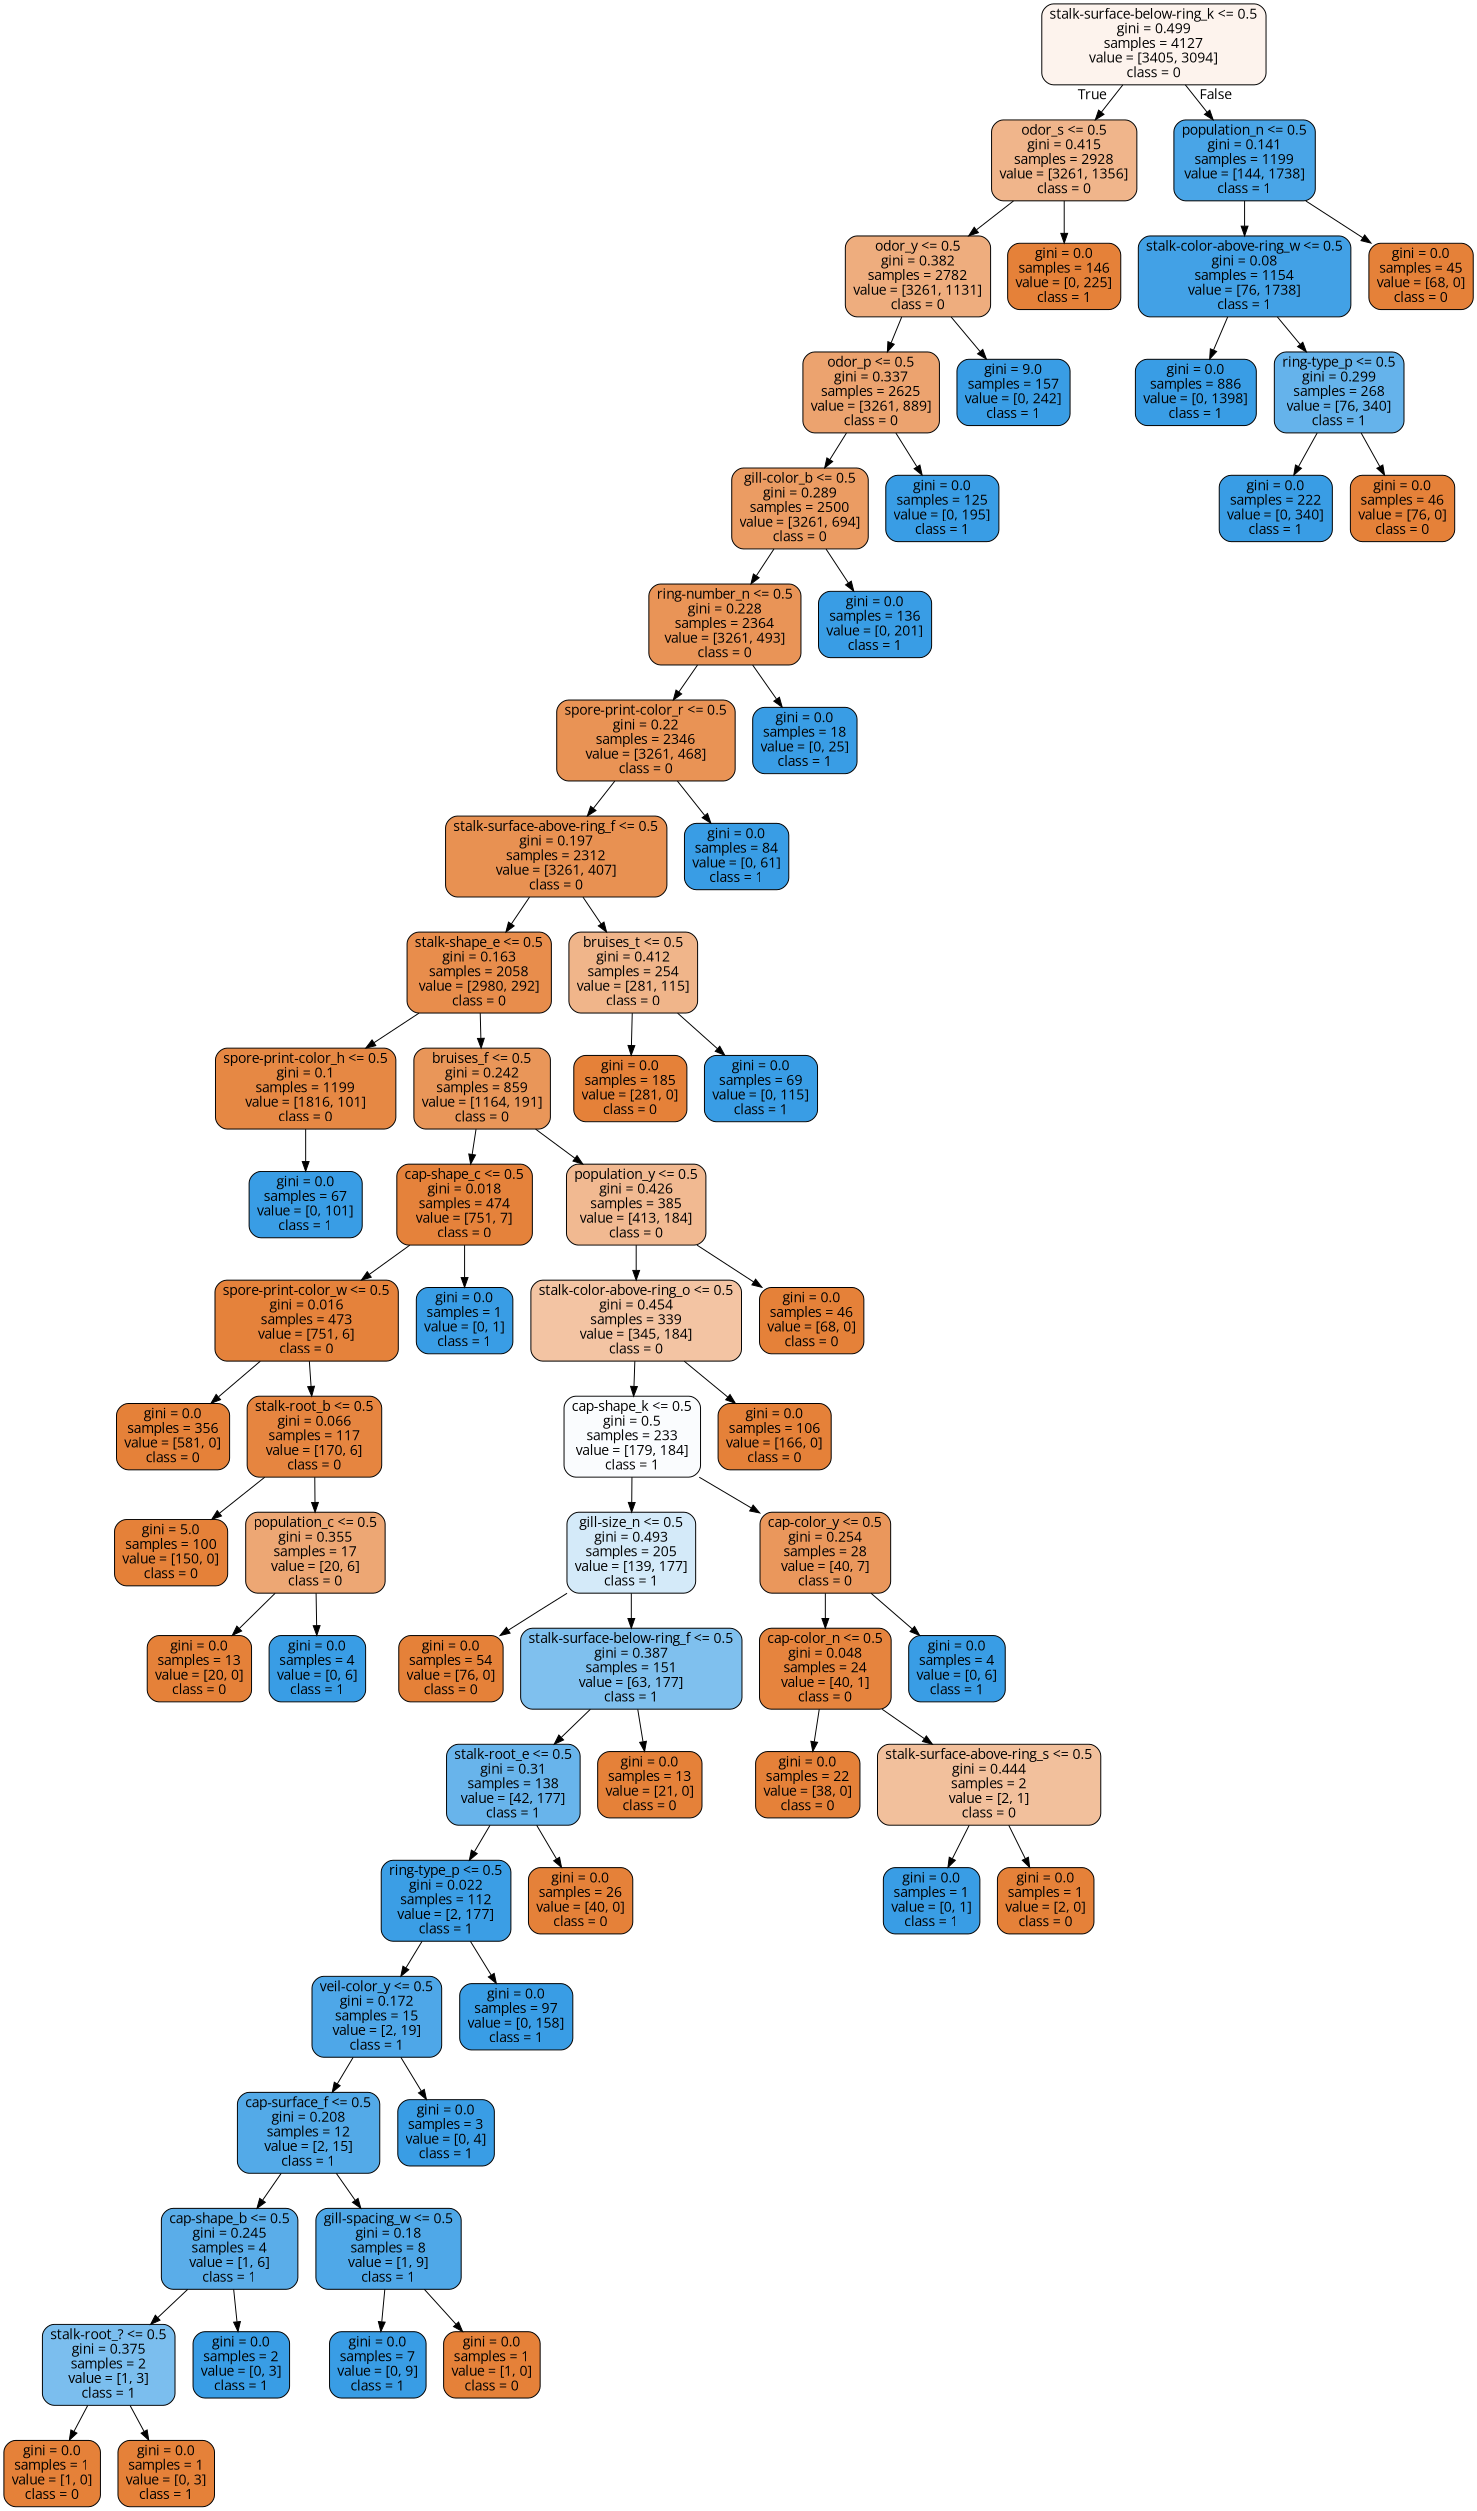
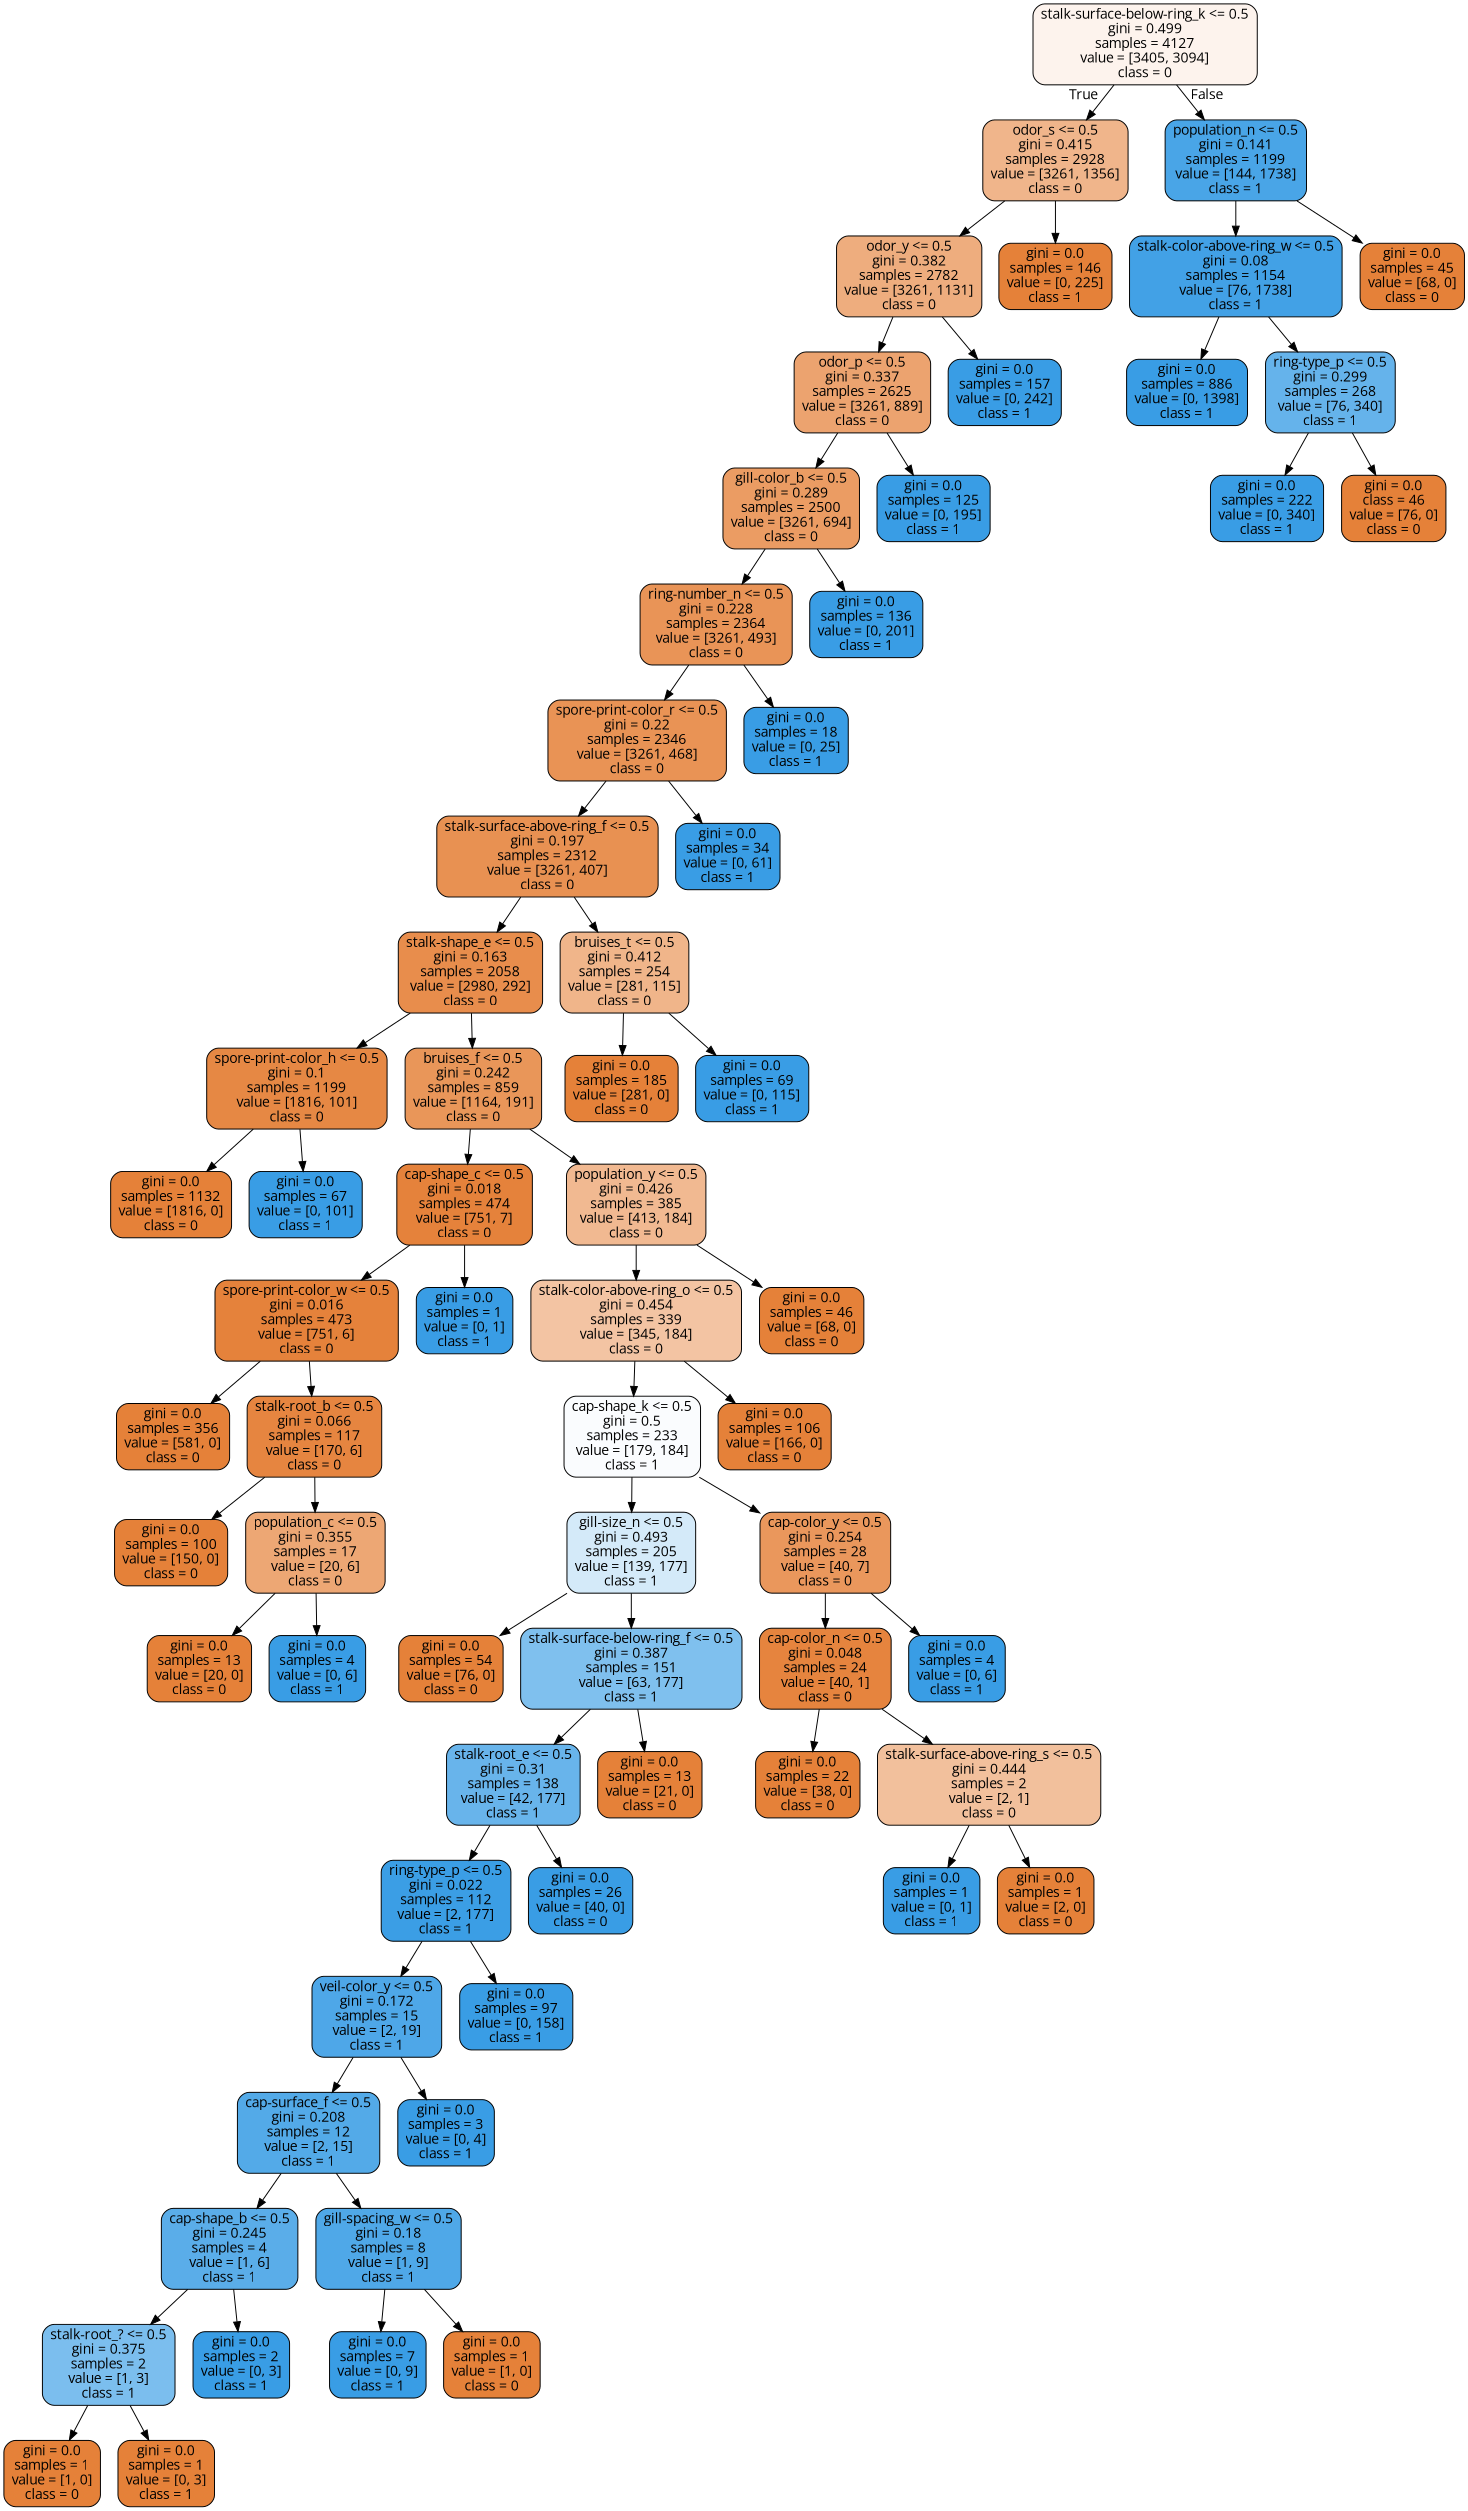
(1014, 392) -> (1005, 392)
(1403, 508) -> (1394, 508)
(737, 857) -> (728, 857)
none -> (171, 1205)
(171, 1553) -> (171, 1553)
(581, 1901) -> (581, 1901)
